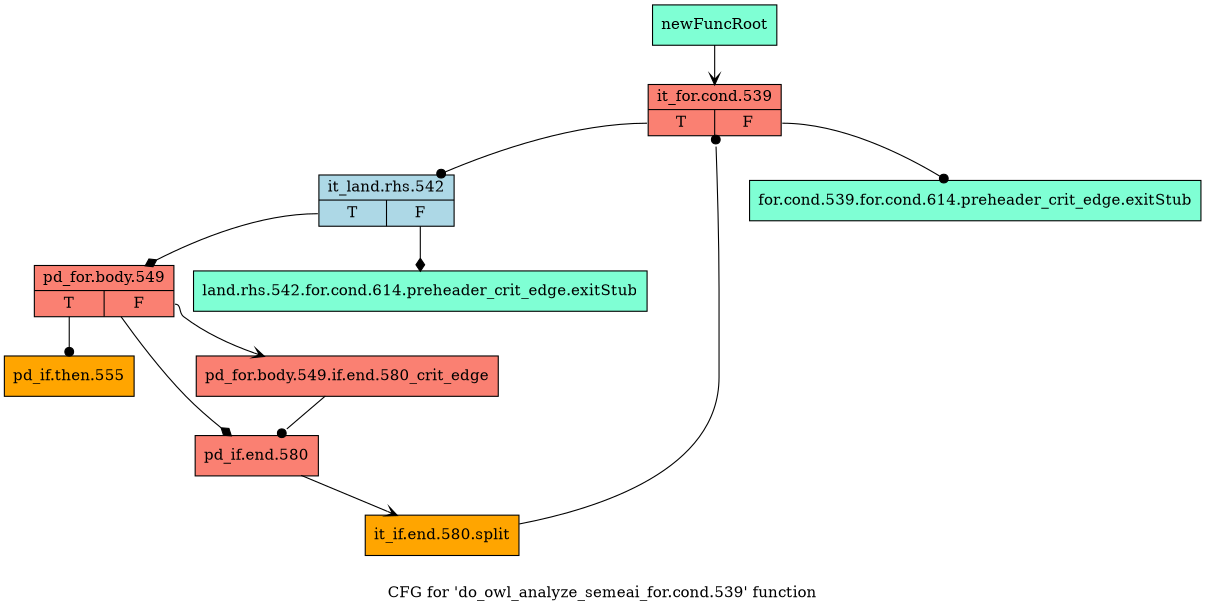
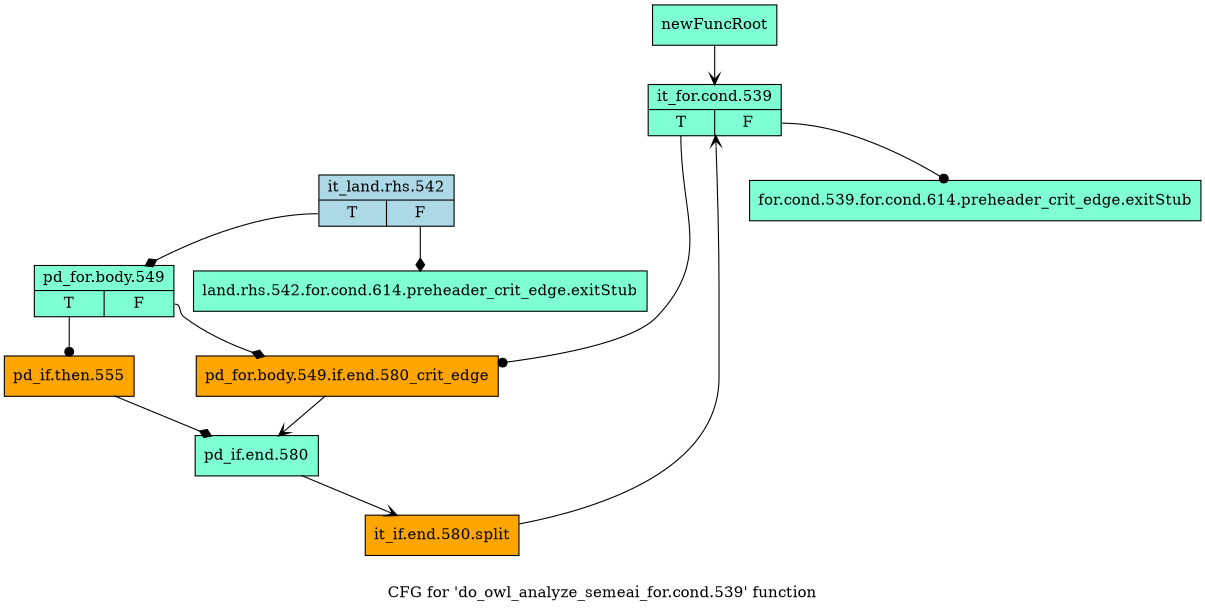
(715, 110) -> (715, 110)
(544, 138) -> (667, 304)
(104, 291) -> (104, 291)
(210, 334) -> (210, 334)
(167, 376) -> (157, 413)
(347, 376) -> (347, 376)
(716, 396) -> (716, 396)
(306, 412) -> (306, 412)
(257, 456) -> (257, 456)
